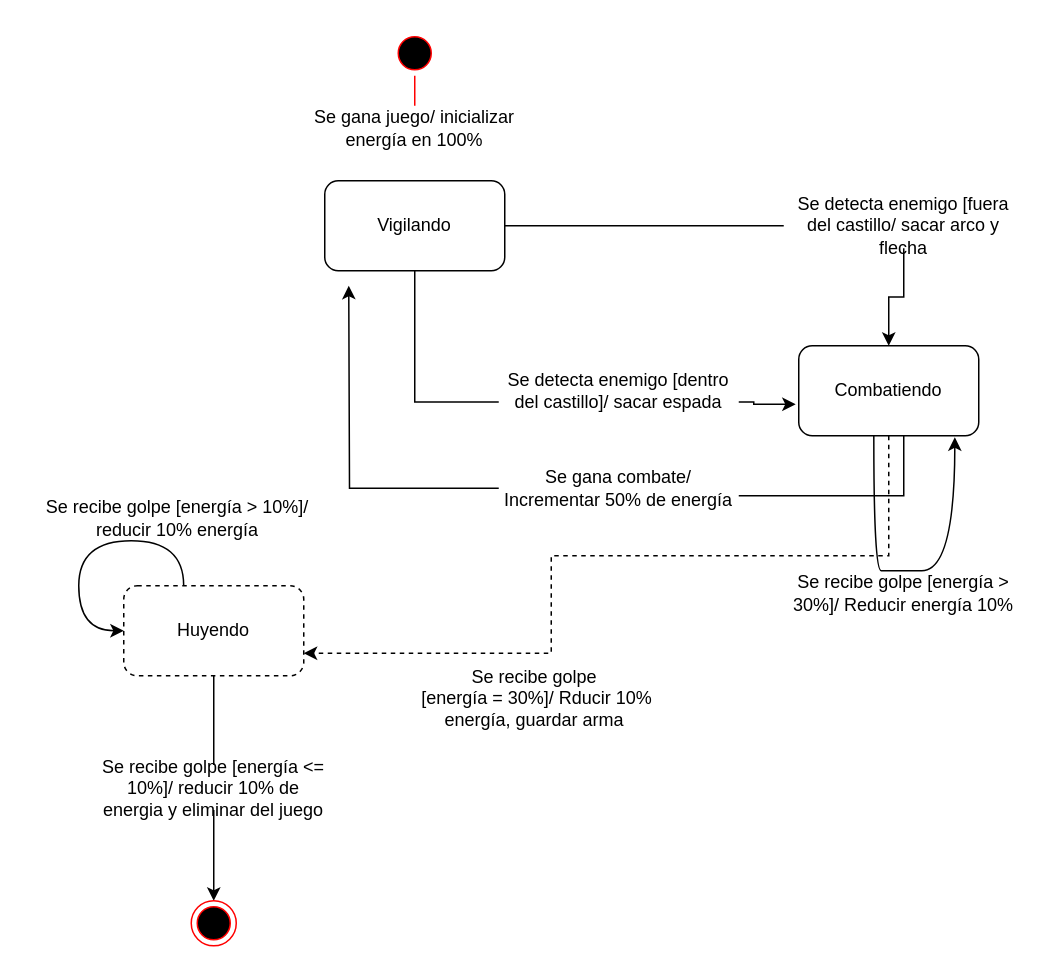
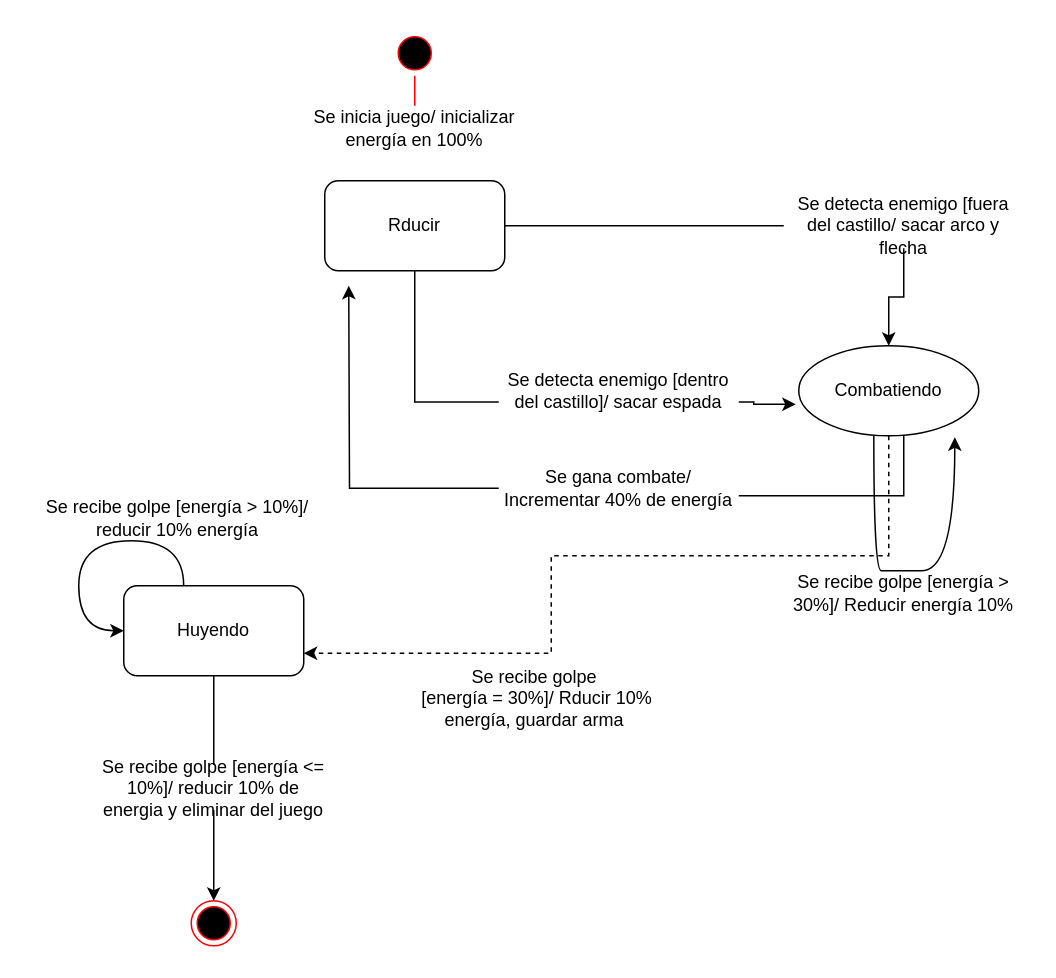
(415, 128) -> (415, 128)
(415, 226) -> (415, 226)
(889, 391) -> (889, 391)
(619, 488) -> (619, 488)
(214, 631) -> (214, 631)
